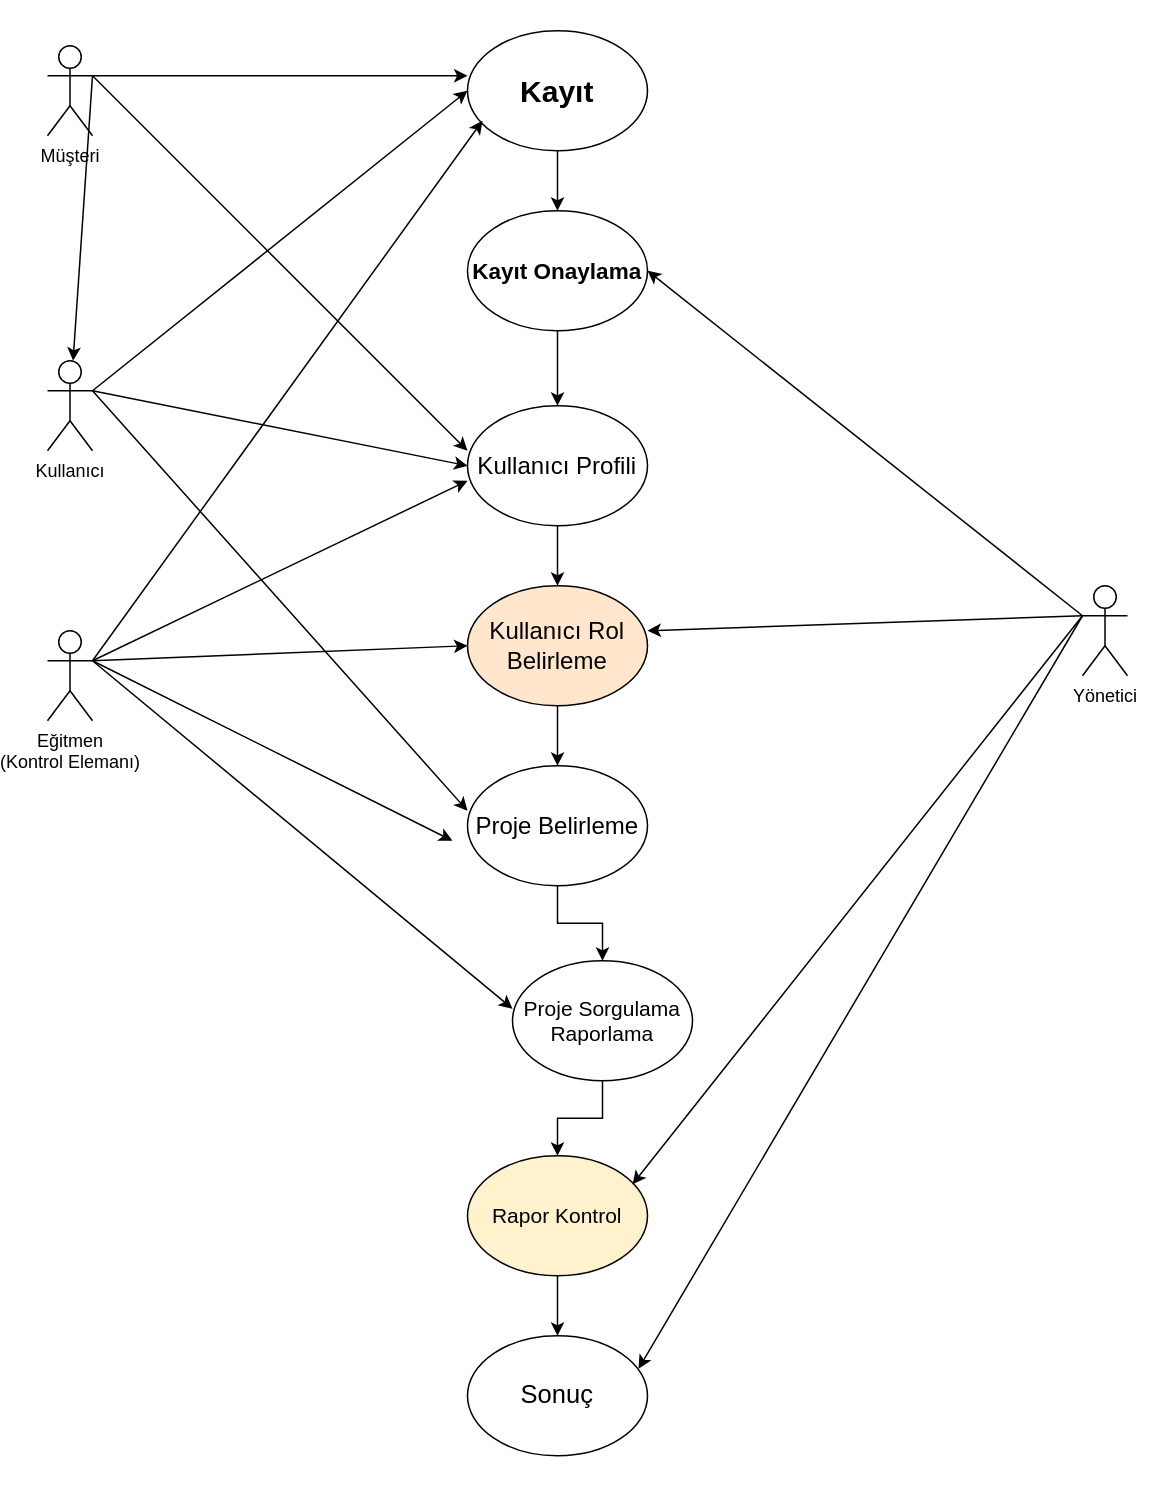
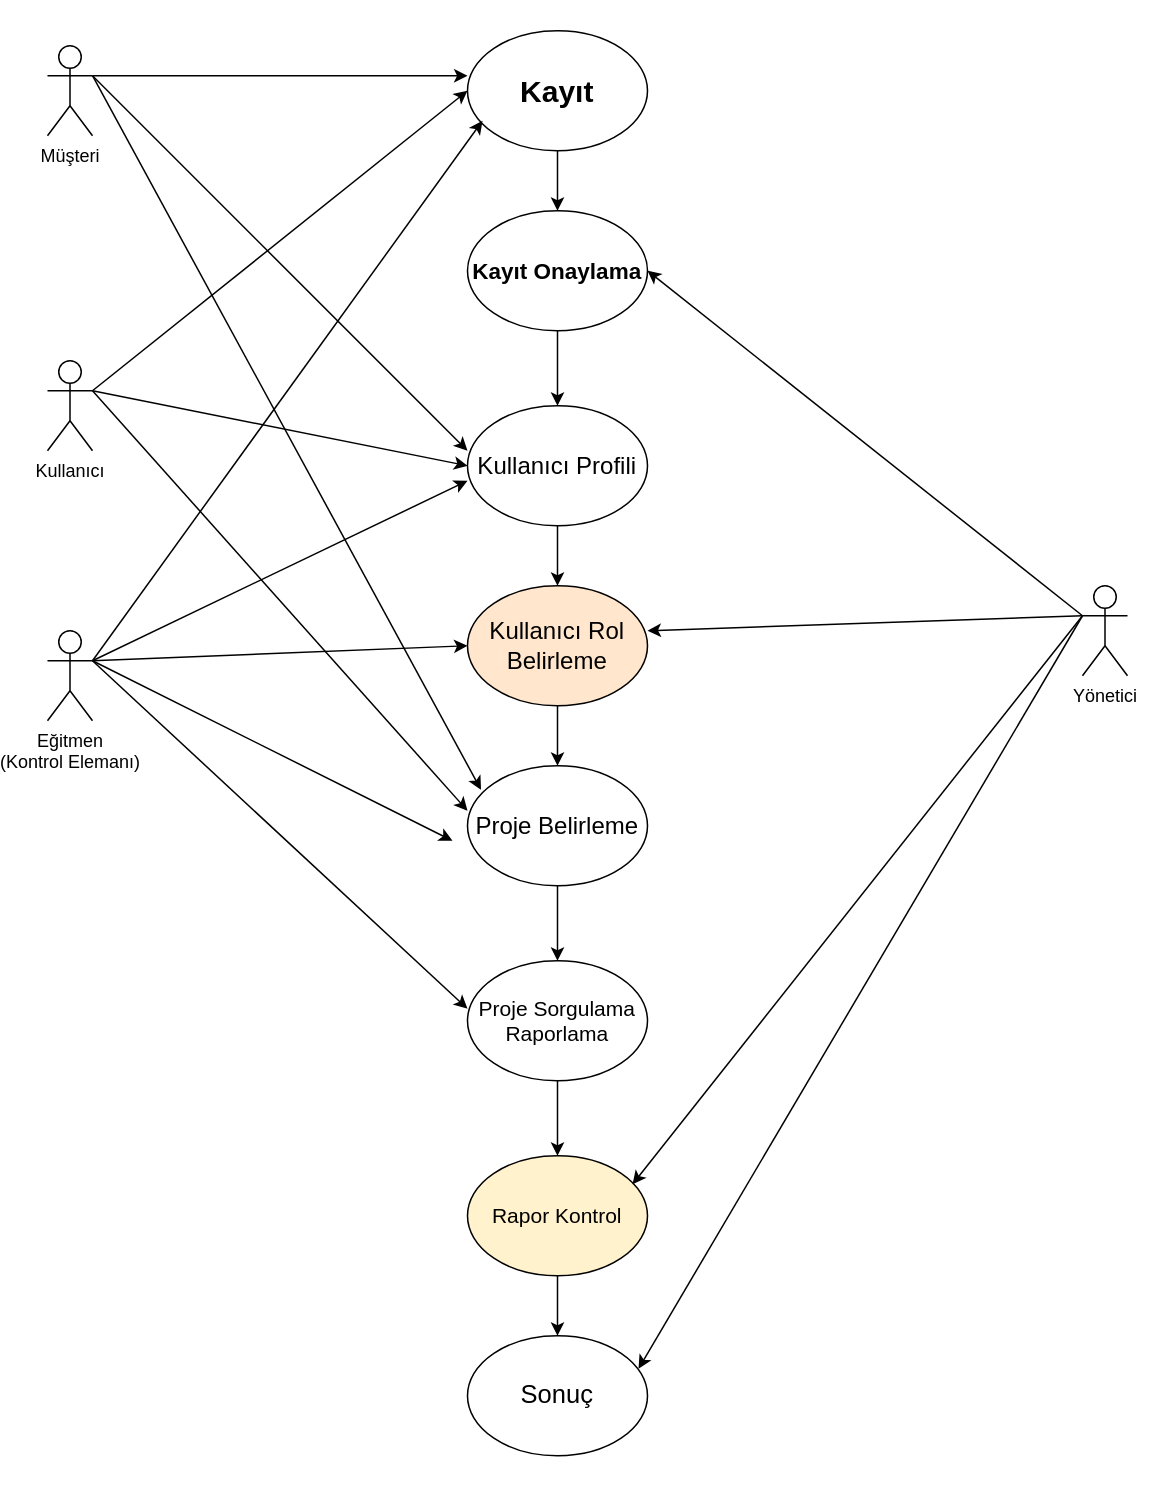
(83, 215) -> (285, 431)
(602, 1021) -> (557, 1021)
